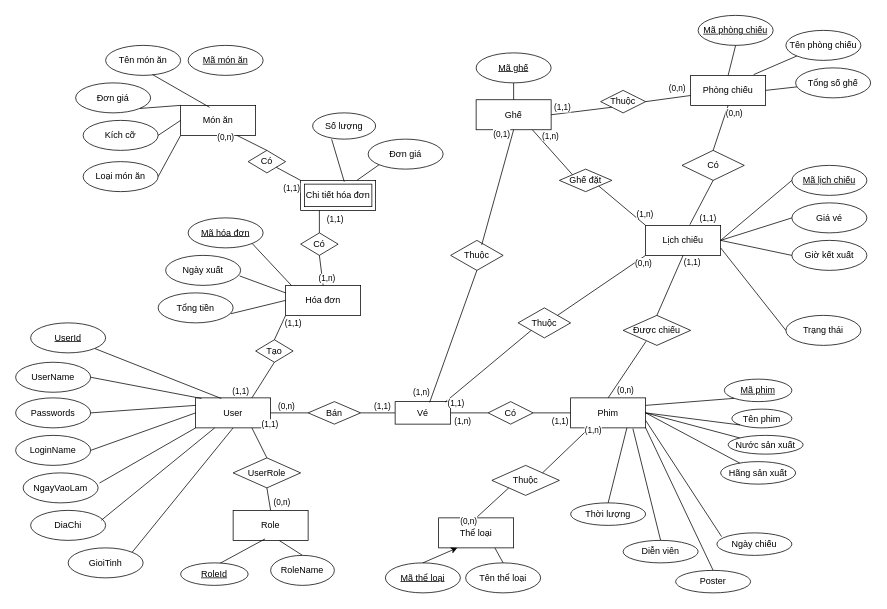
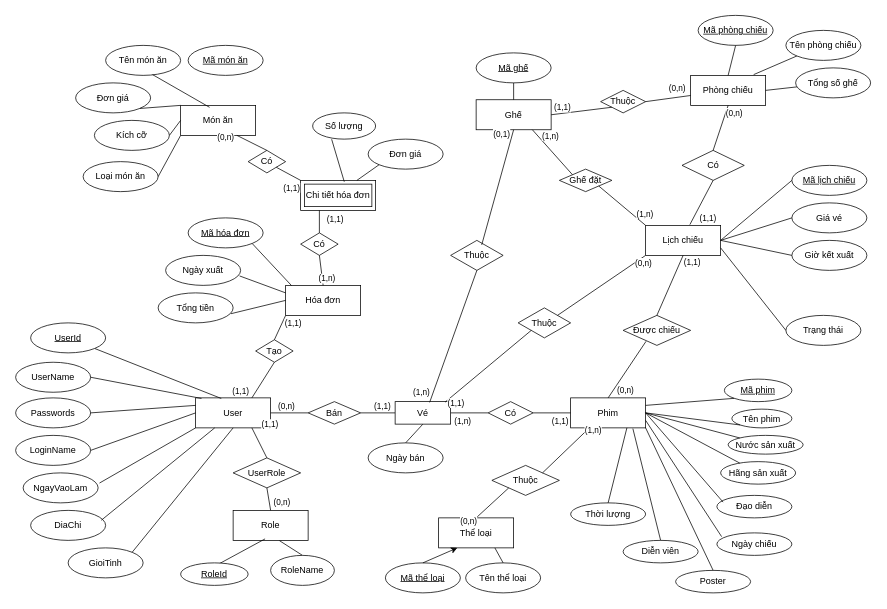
(120, 135) -> (132, 135)
none -> (414, 433)
none -> (405, 458)
none -> (685, 458)
none -> (754, 507)
